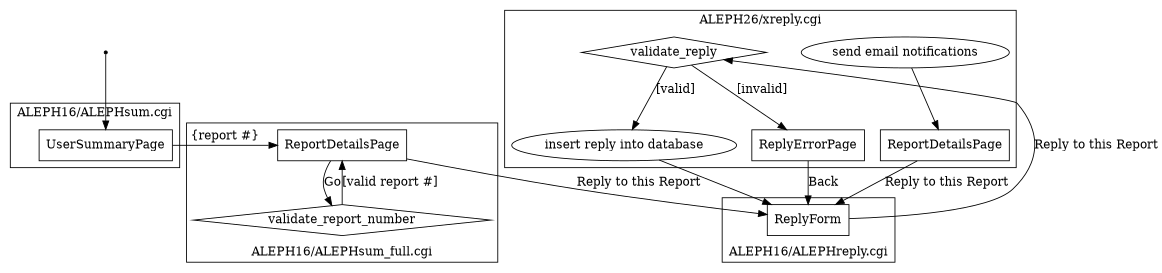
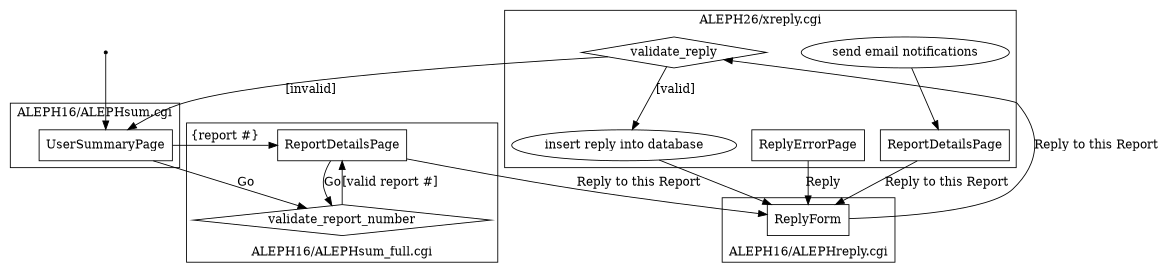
(735, 95) -> (368, 75)
none -> (226, 183)
(823, 183) -> (823, 183)
